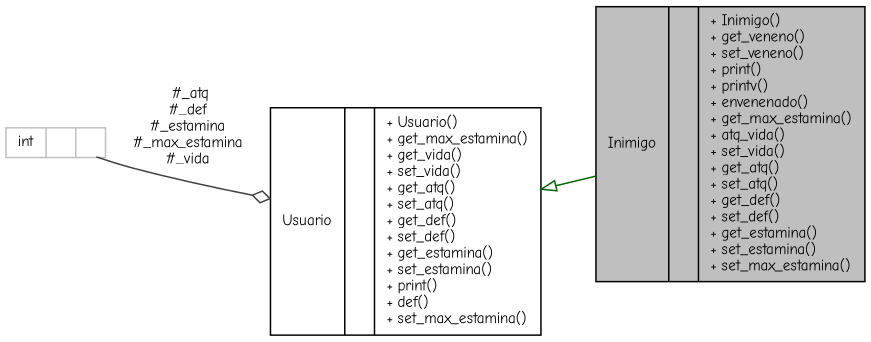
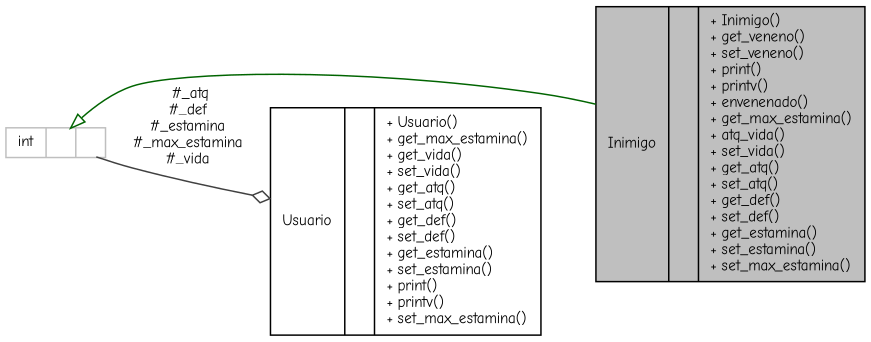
(576, 181) -> (335, 75)
(408, 302) -> (416, 302)
